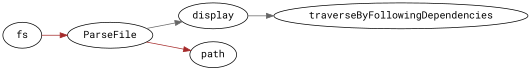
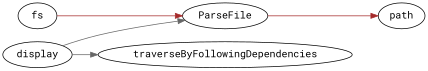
(161, 26) -> (120, 31)
